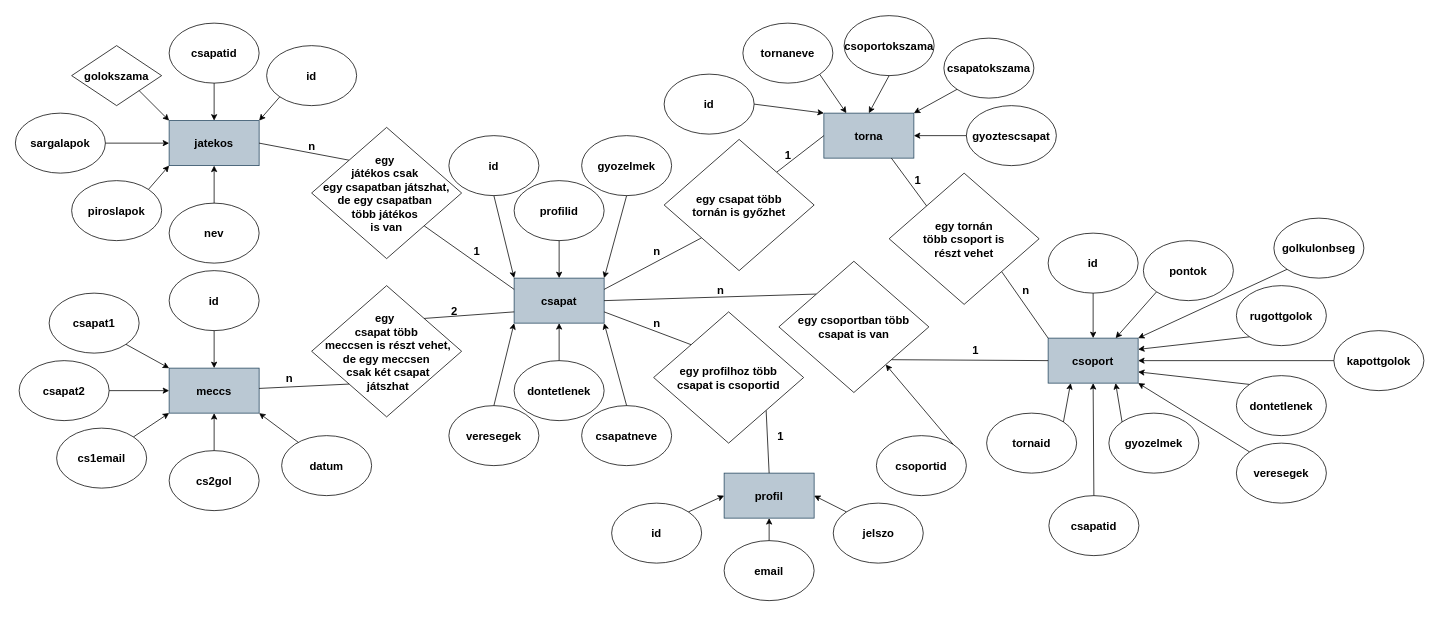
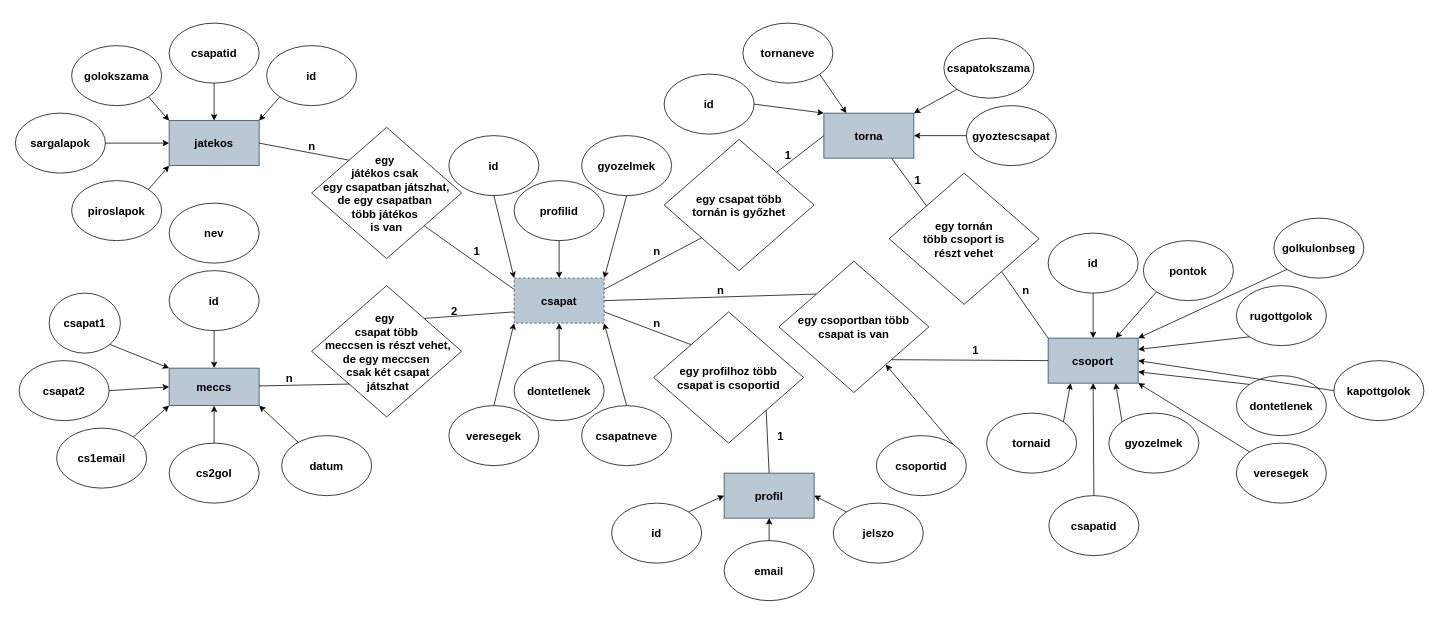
(889, 45) -> none
(117, 75) -> (117, 75)
(880, 92) -> none
(214, 172) -> none
(559, 300) -> (559, 300)
(94, 323) -> (85, 323)
(1379, 360) -> (1379, 390)
(214, 390) -> (214, 387)
(214, 480) -> (214, 473)
